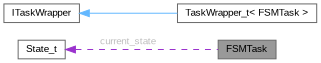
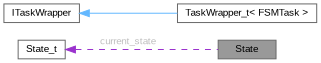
(247, 50) -> (247, 50)
